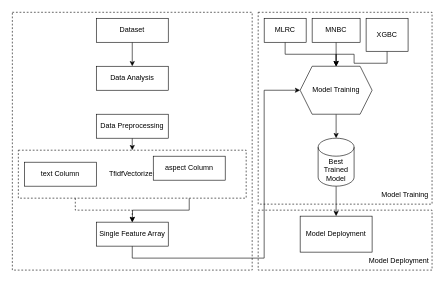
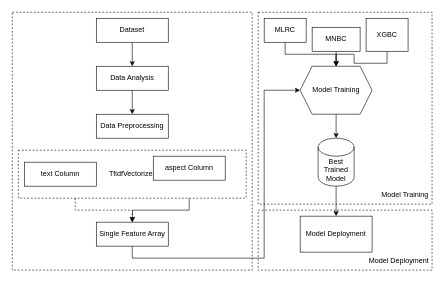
(336, 30) -> (336, 39)
none -> (132, 108)
(132, 144) -> none
